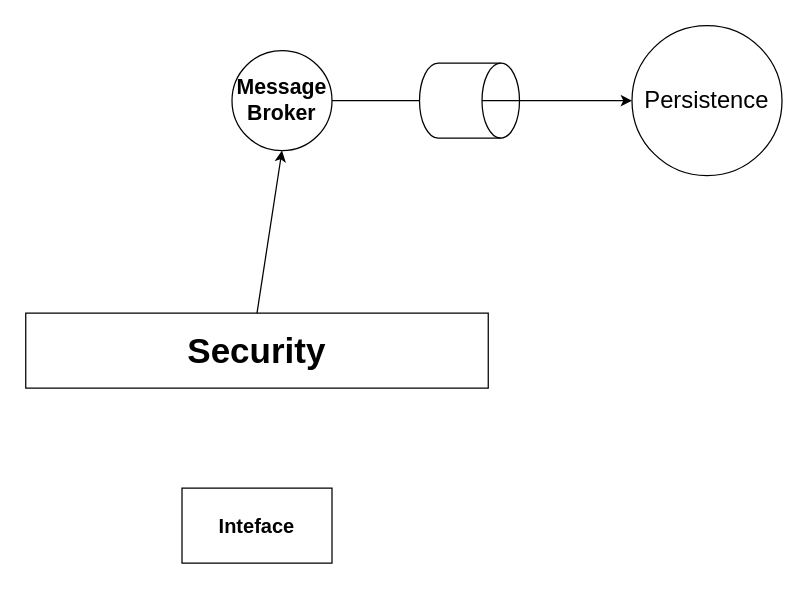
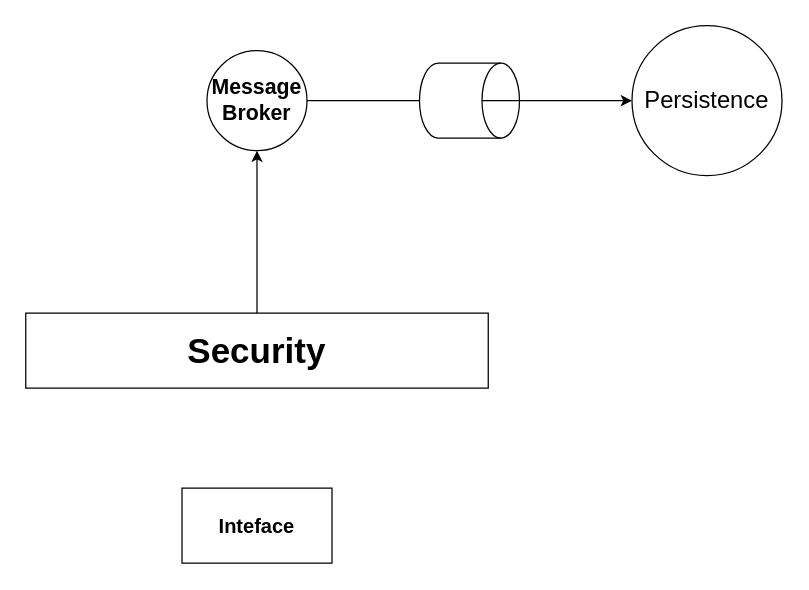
(282, 101) -> (257, 101)
